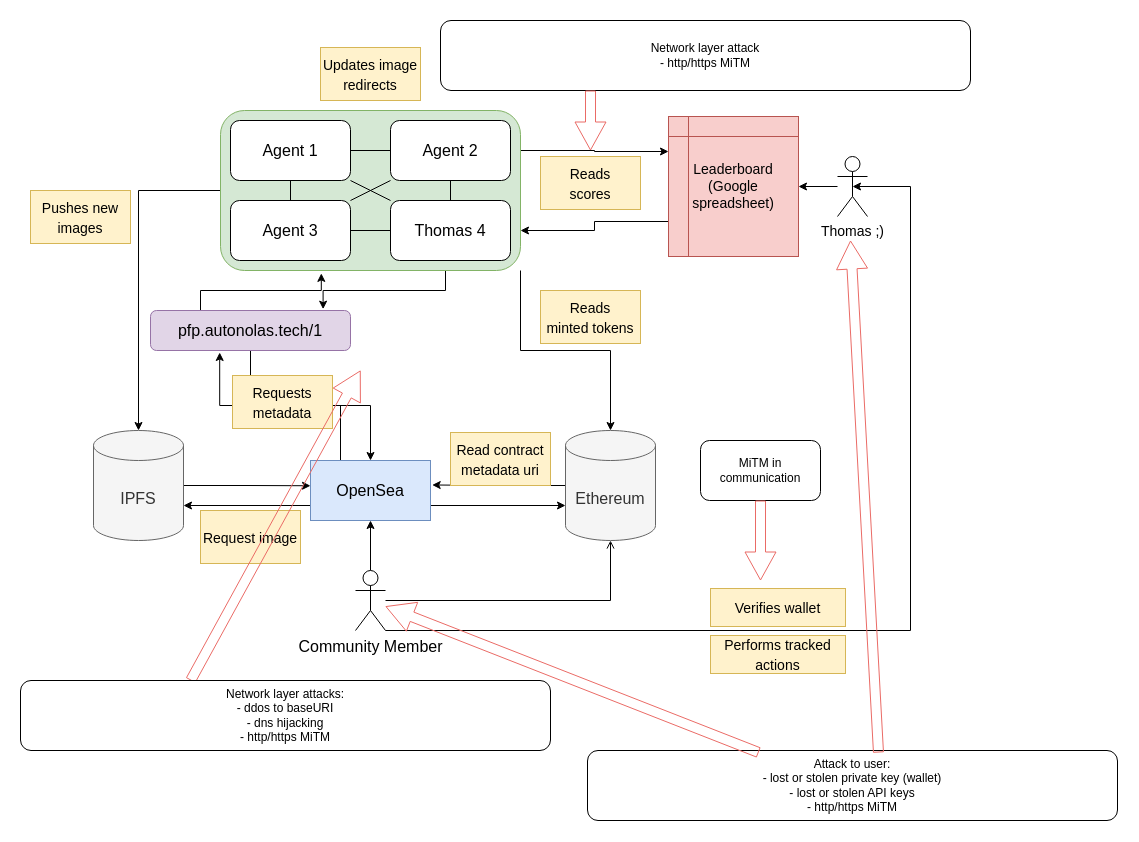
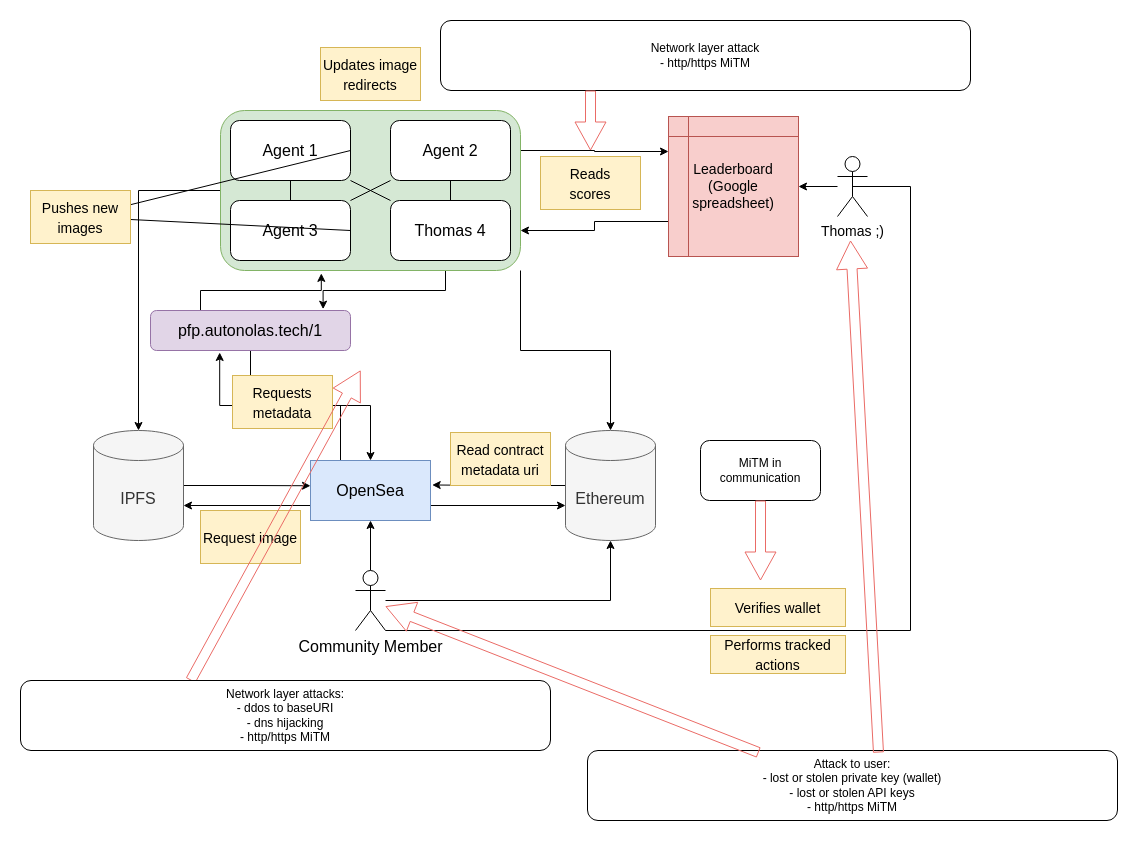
(371, 151) -> (274, 169)
(862, 187) -> (856, 187)
(371, 231) -> (241, 225)
(591, 317) -> none
(611, 546) -> (611, 548)
